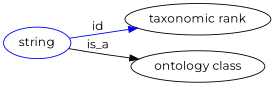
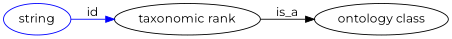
(99, 54) -> (283, 19)
